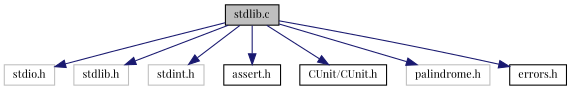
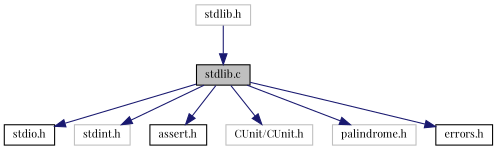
(182, 43) -> (223, 40)
(29, 75) -> (29, 135)
(343, 75) -> (269, 135)
